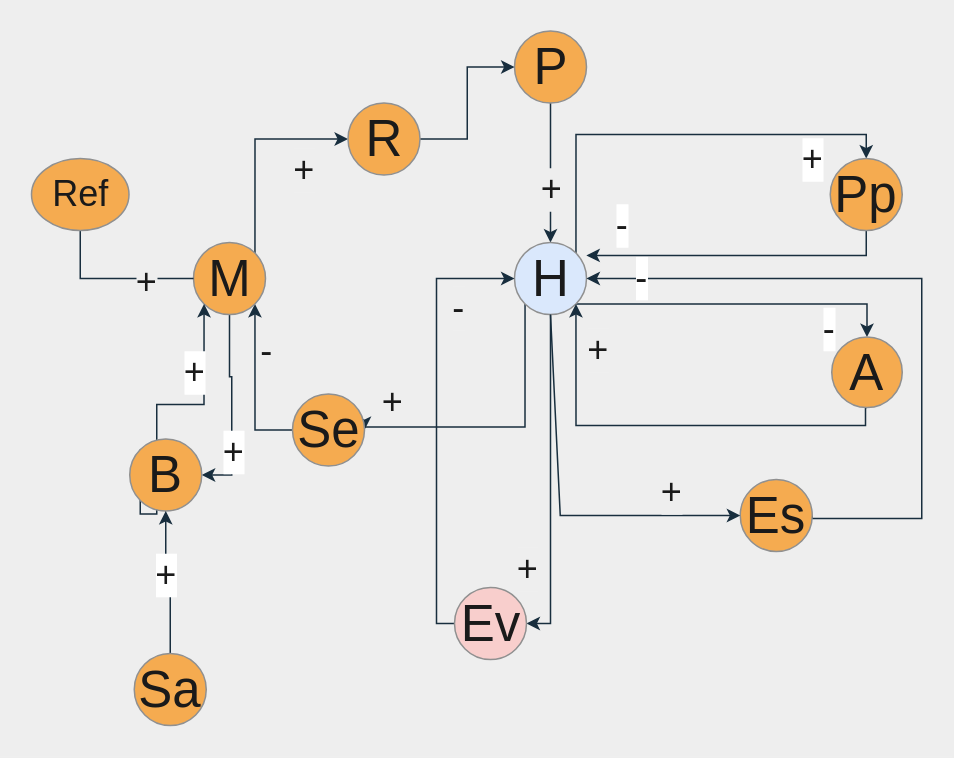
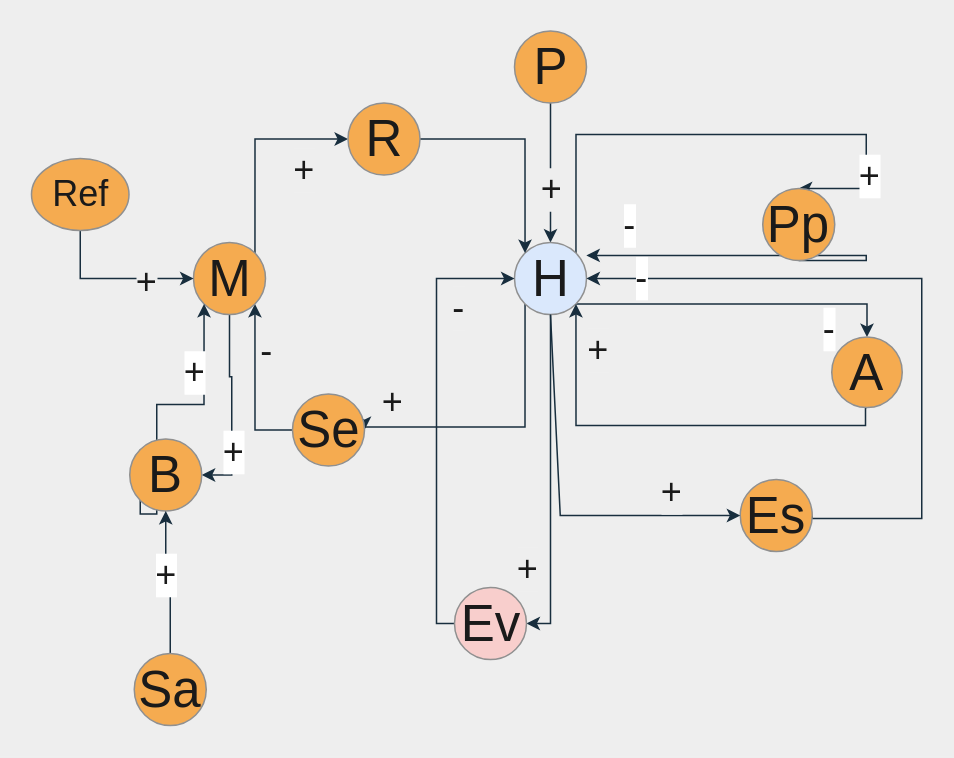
(467, 86) -> (525, 161)
(866, 194) -> (799, 224)
(186, 278) -> (182, 278)
